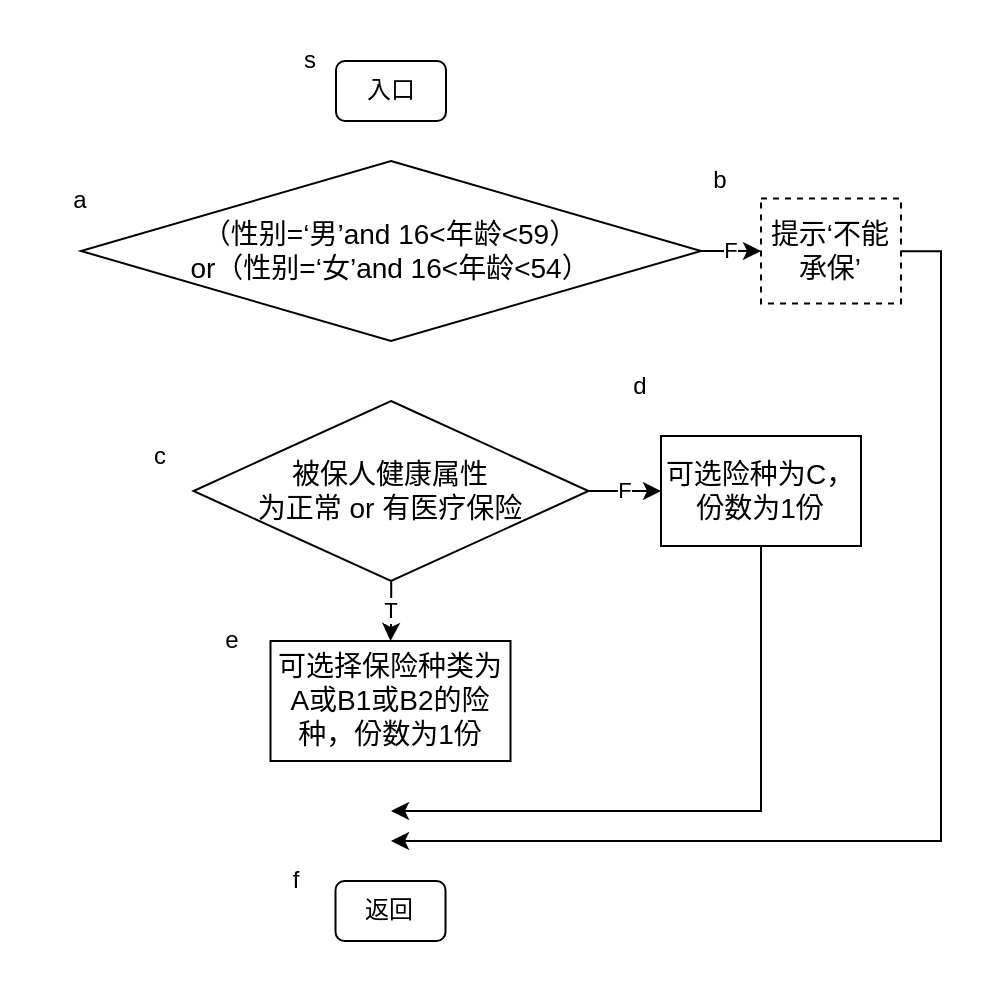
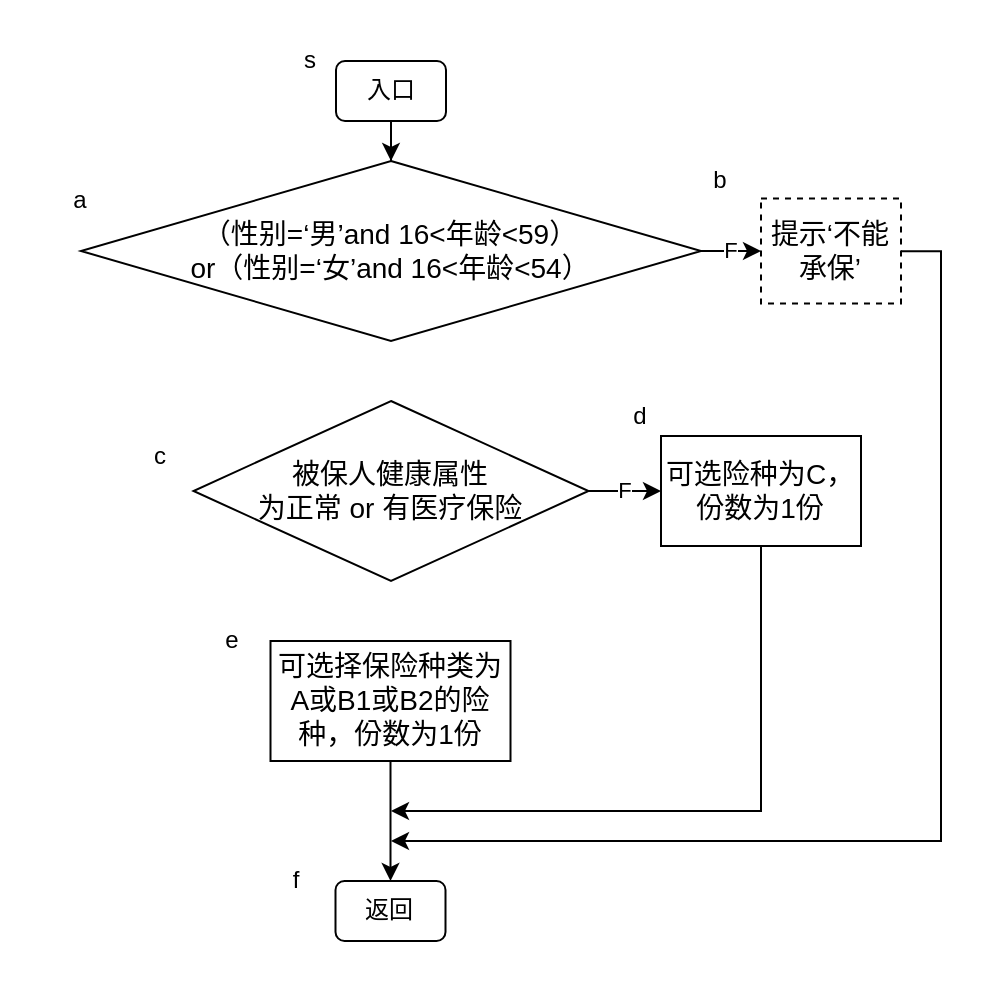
none -> (391, 148)
(641, 386) -> (641, 416)
(391, 604) -> none
none -> (391, 814)
